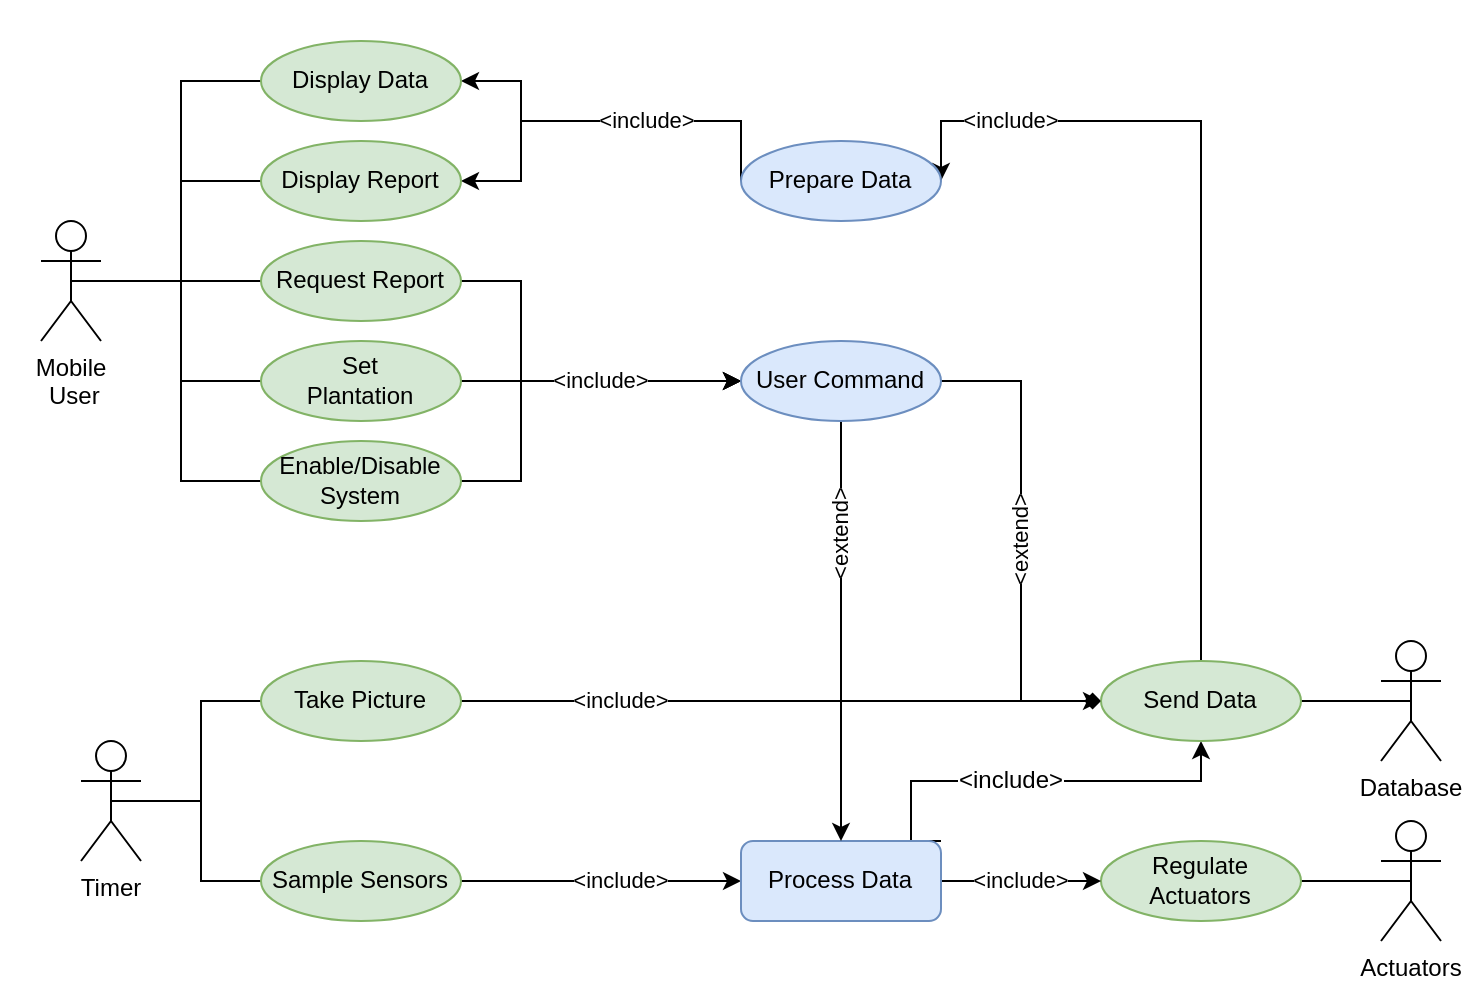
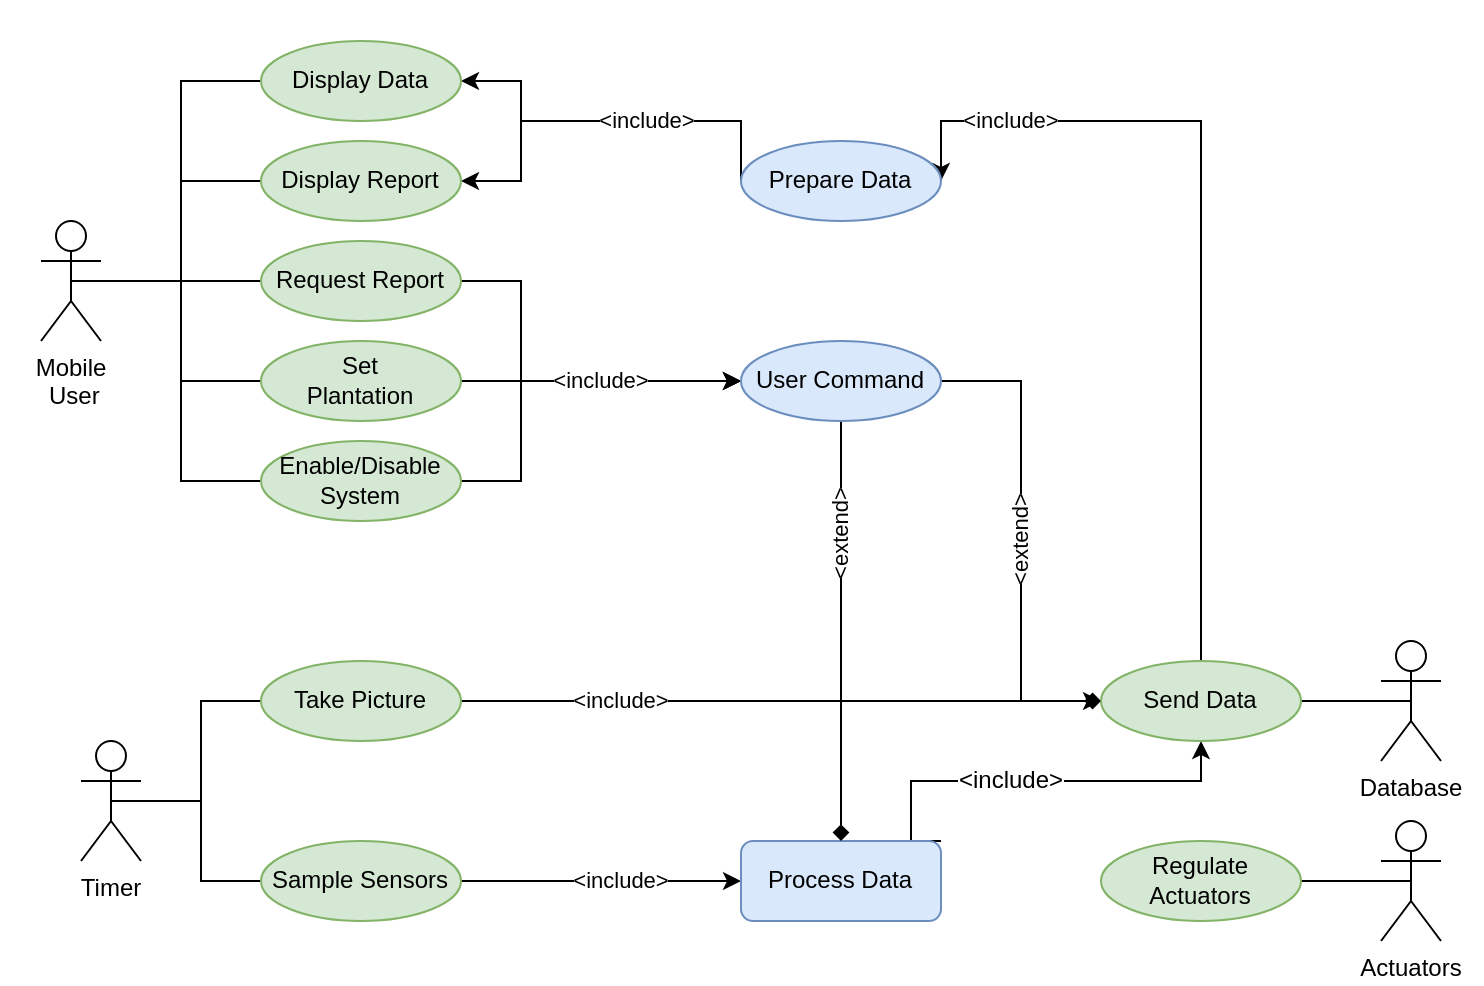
(841, 826) -> (841, 825)
(1014, 881) -> none
